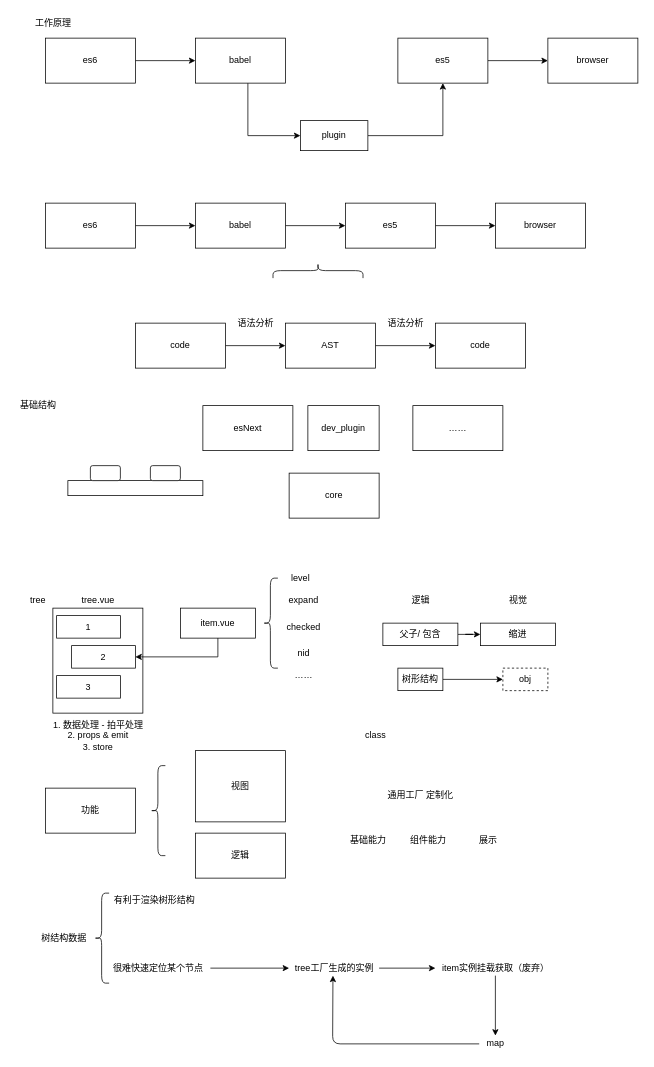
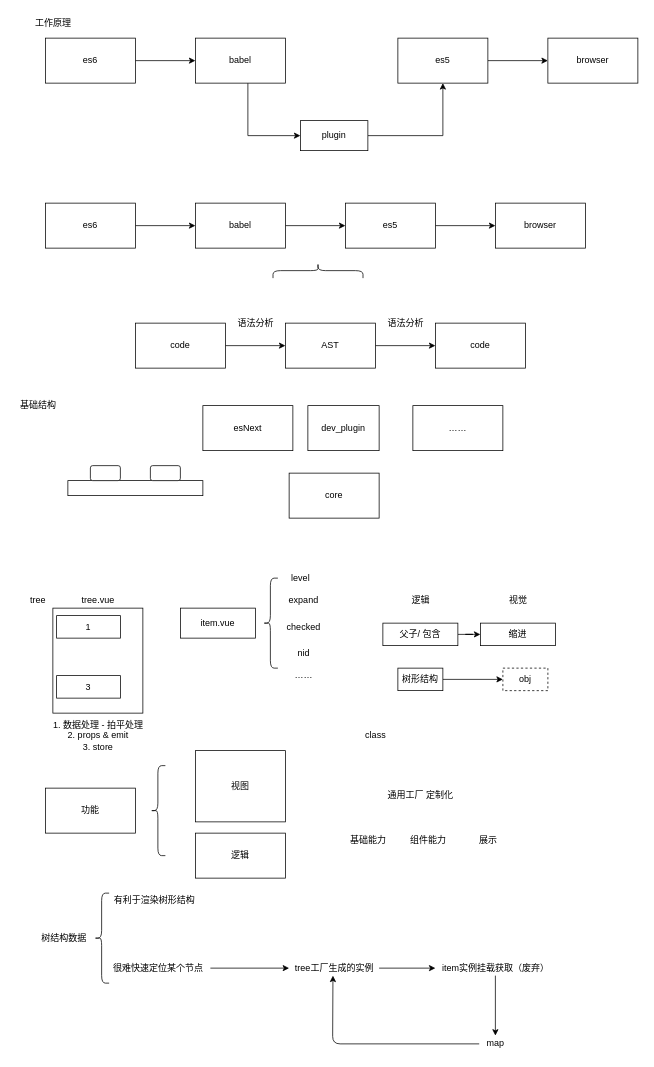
(104, 657) -> none
(218, 657) -> none
